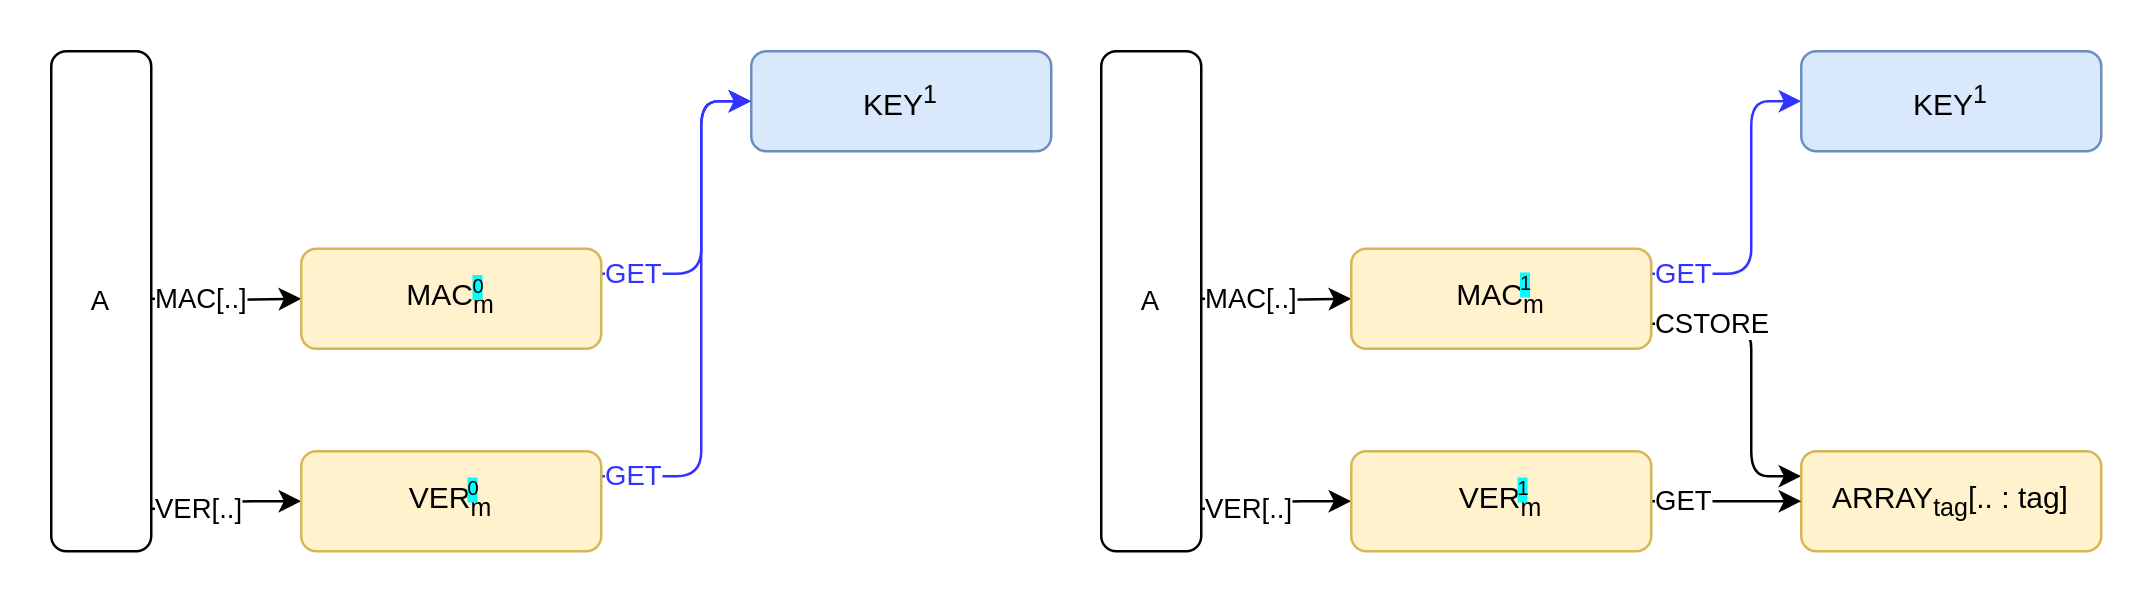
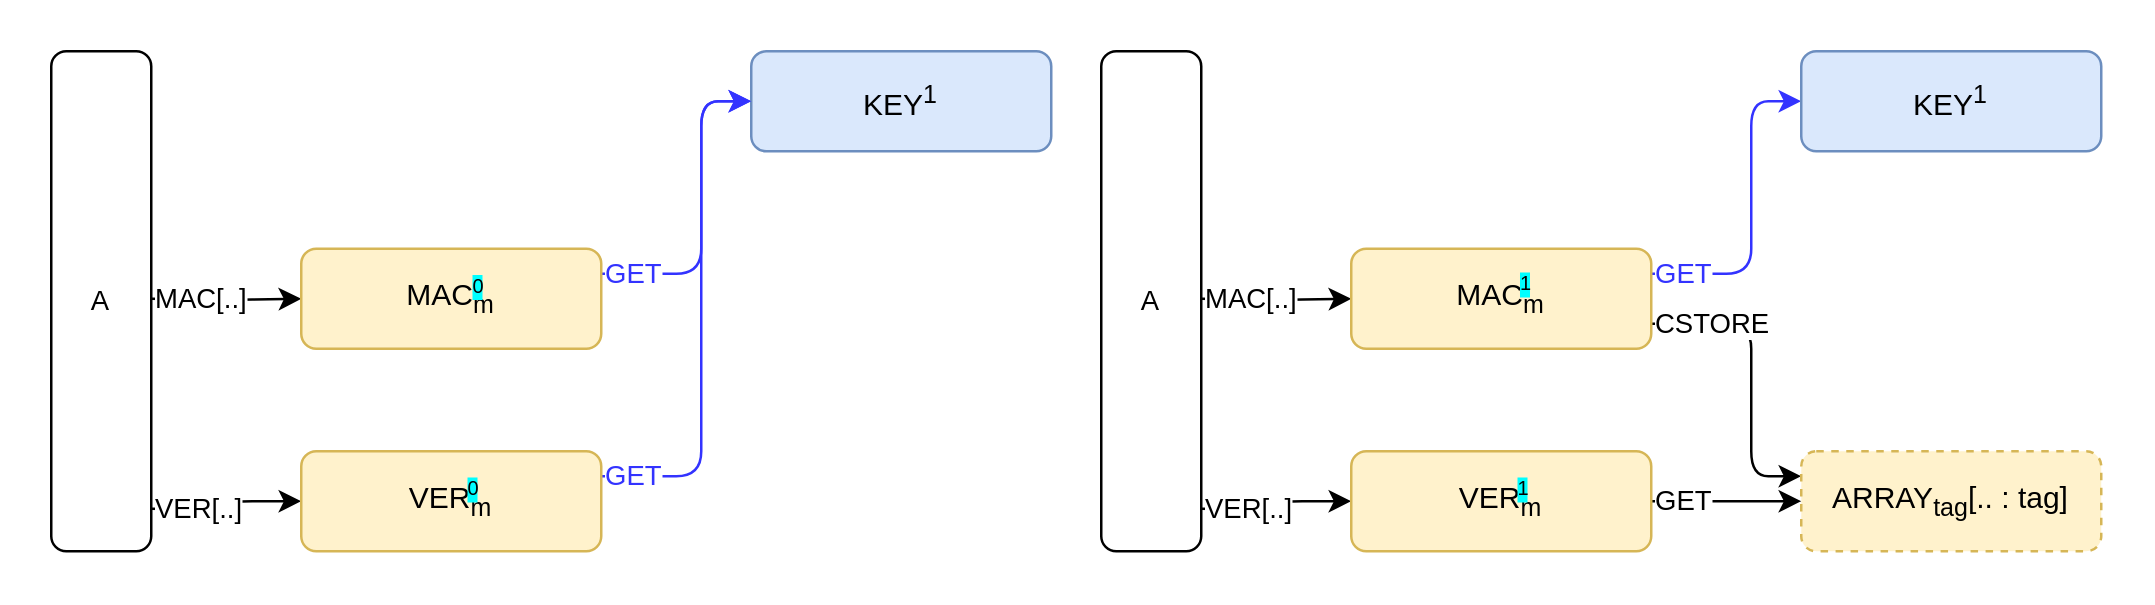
(1951, 501) -> (1951, 501)
